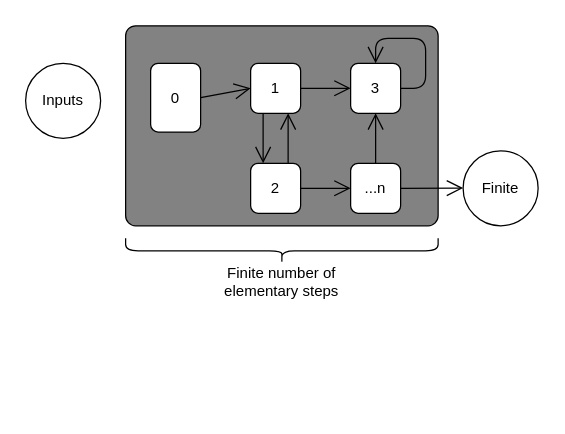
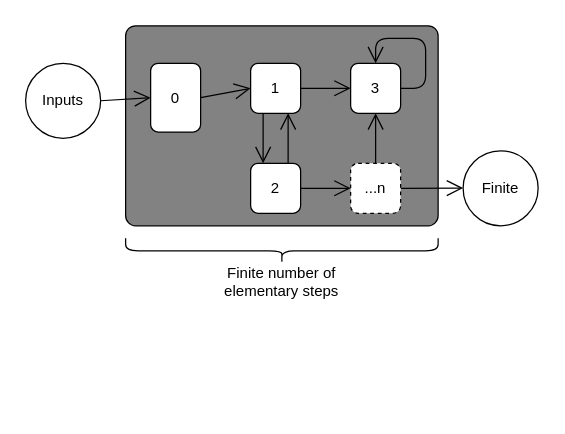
none -> (123, 99)
(376, 188) -> (376, 188)
